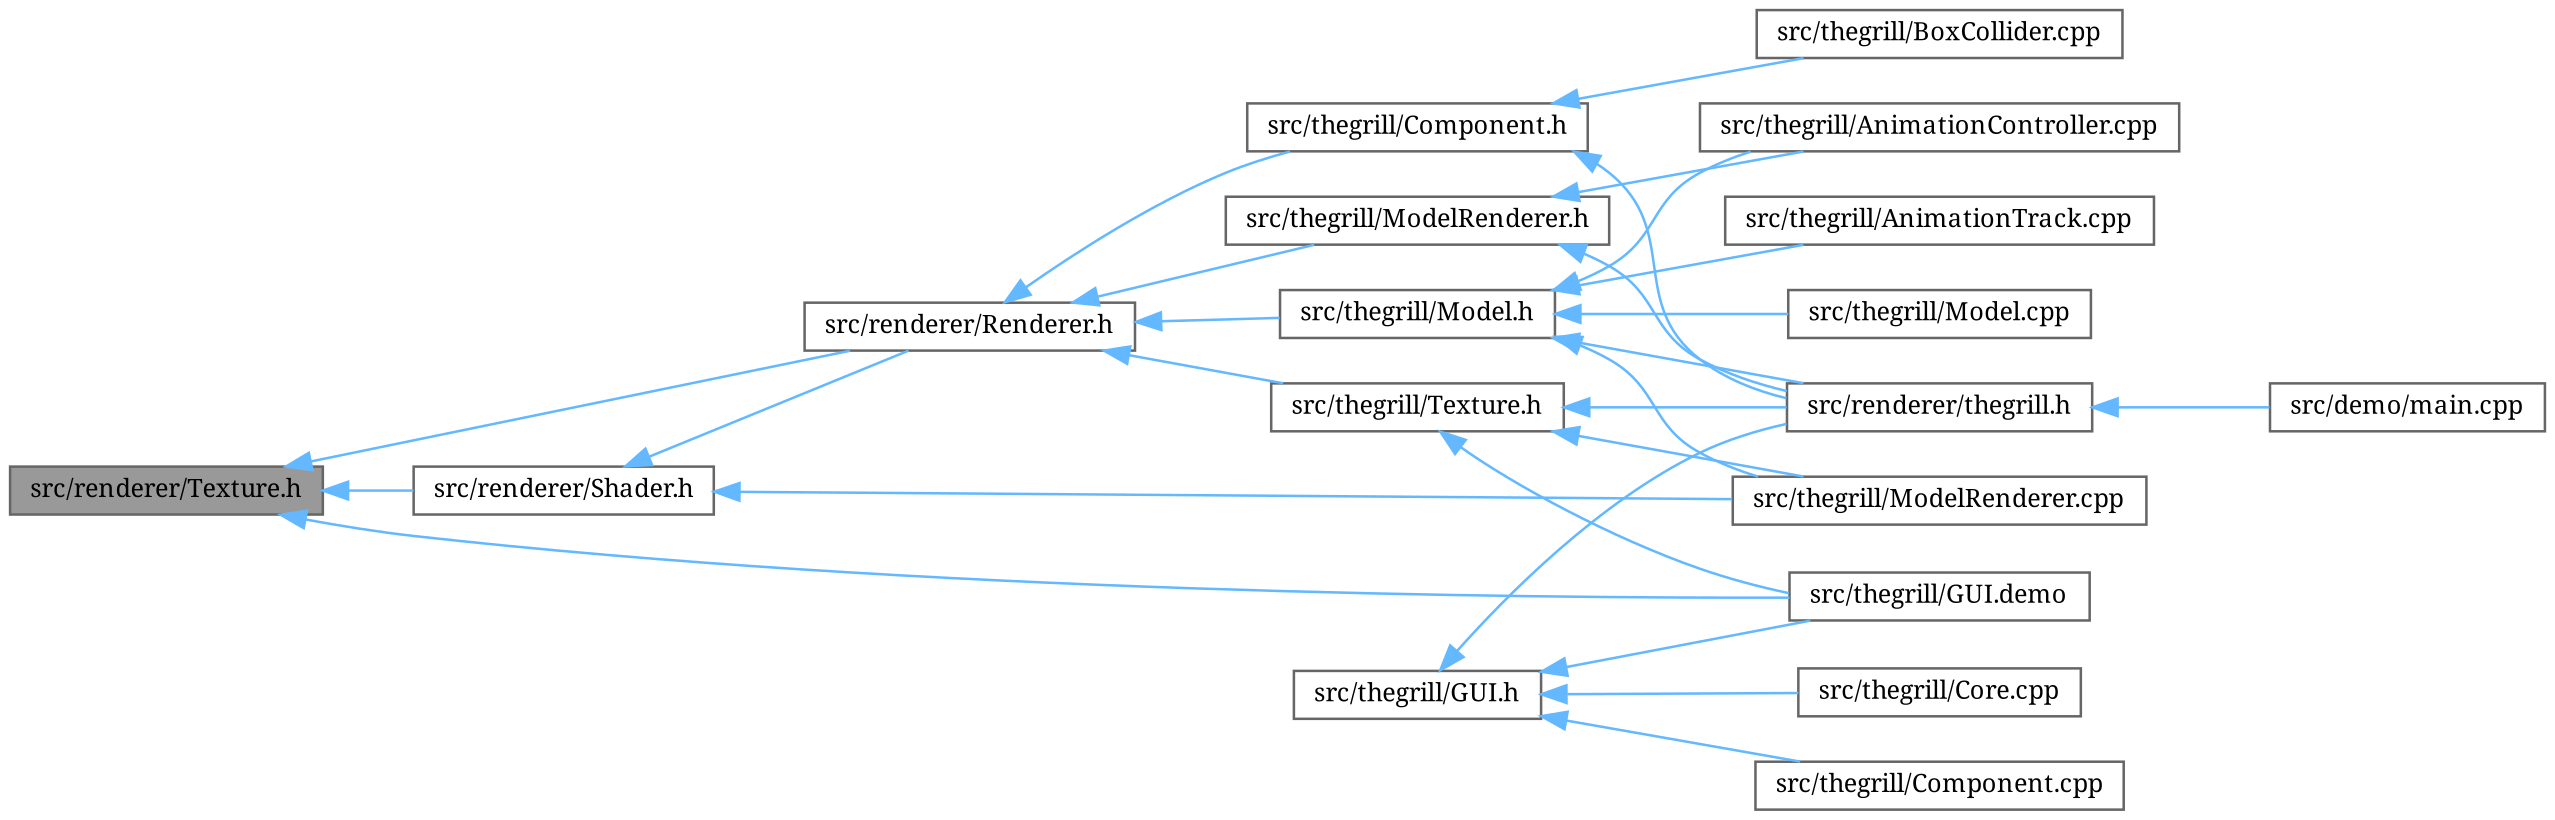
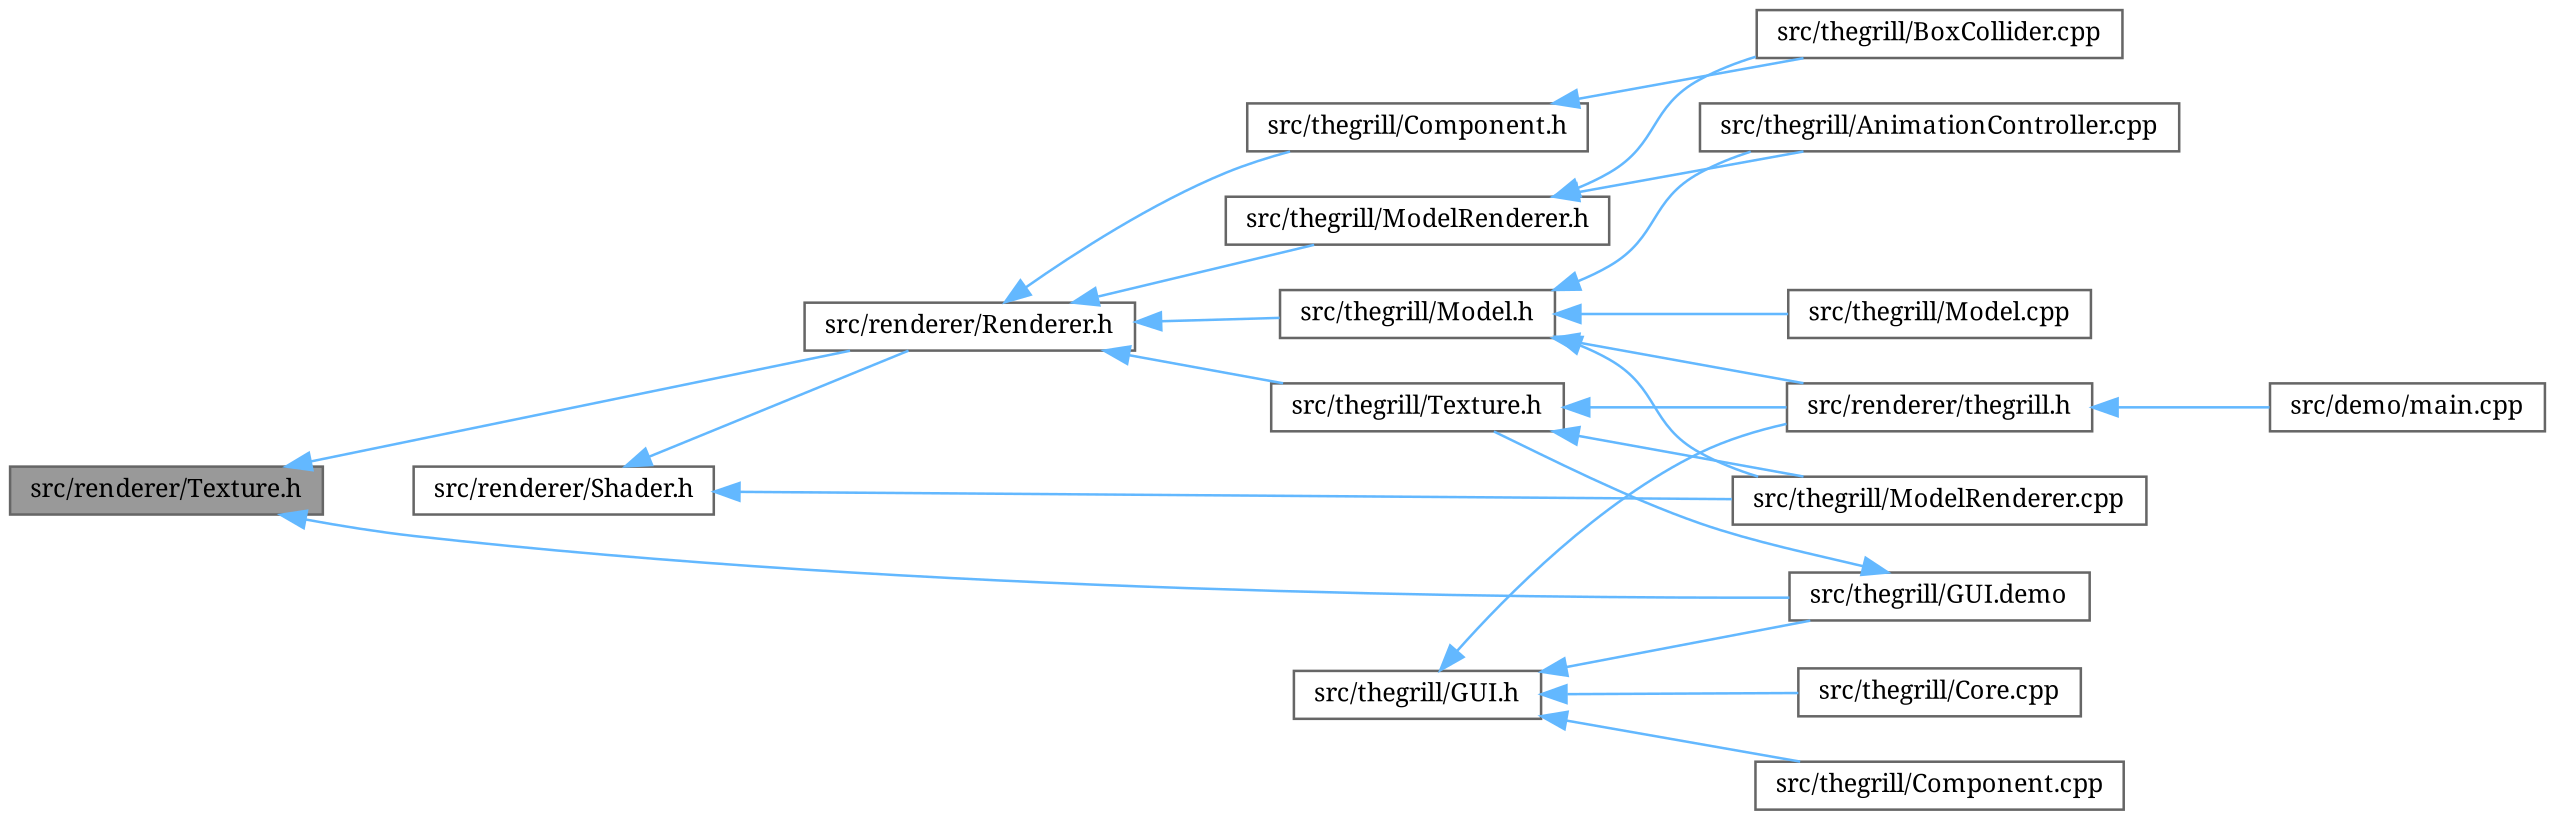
(1940, 221) -> none
(1658, 290) -> none
(1644, 298) -> (1661, 115)
(381, 491) -> none
(1618, 535) -> (1683, 517)
